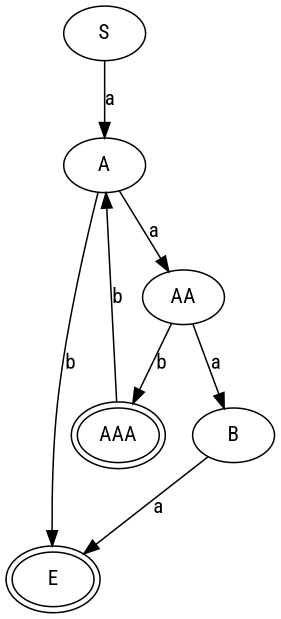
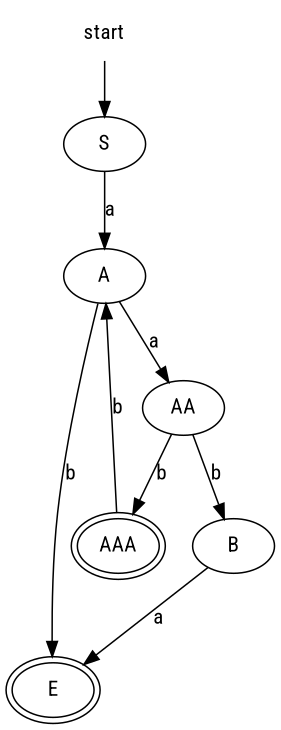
none -> (105, 33)
(216, 363) -> (216, 474)
